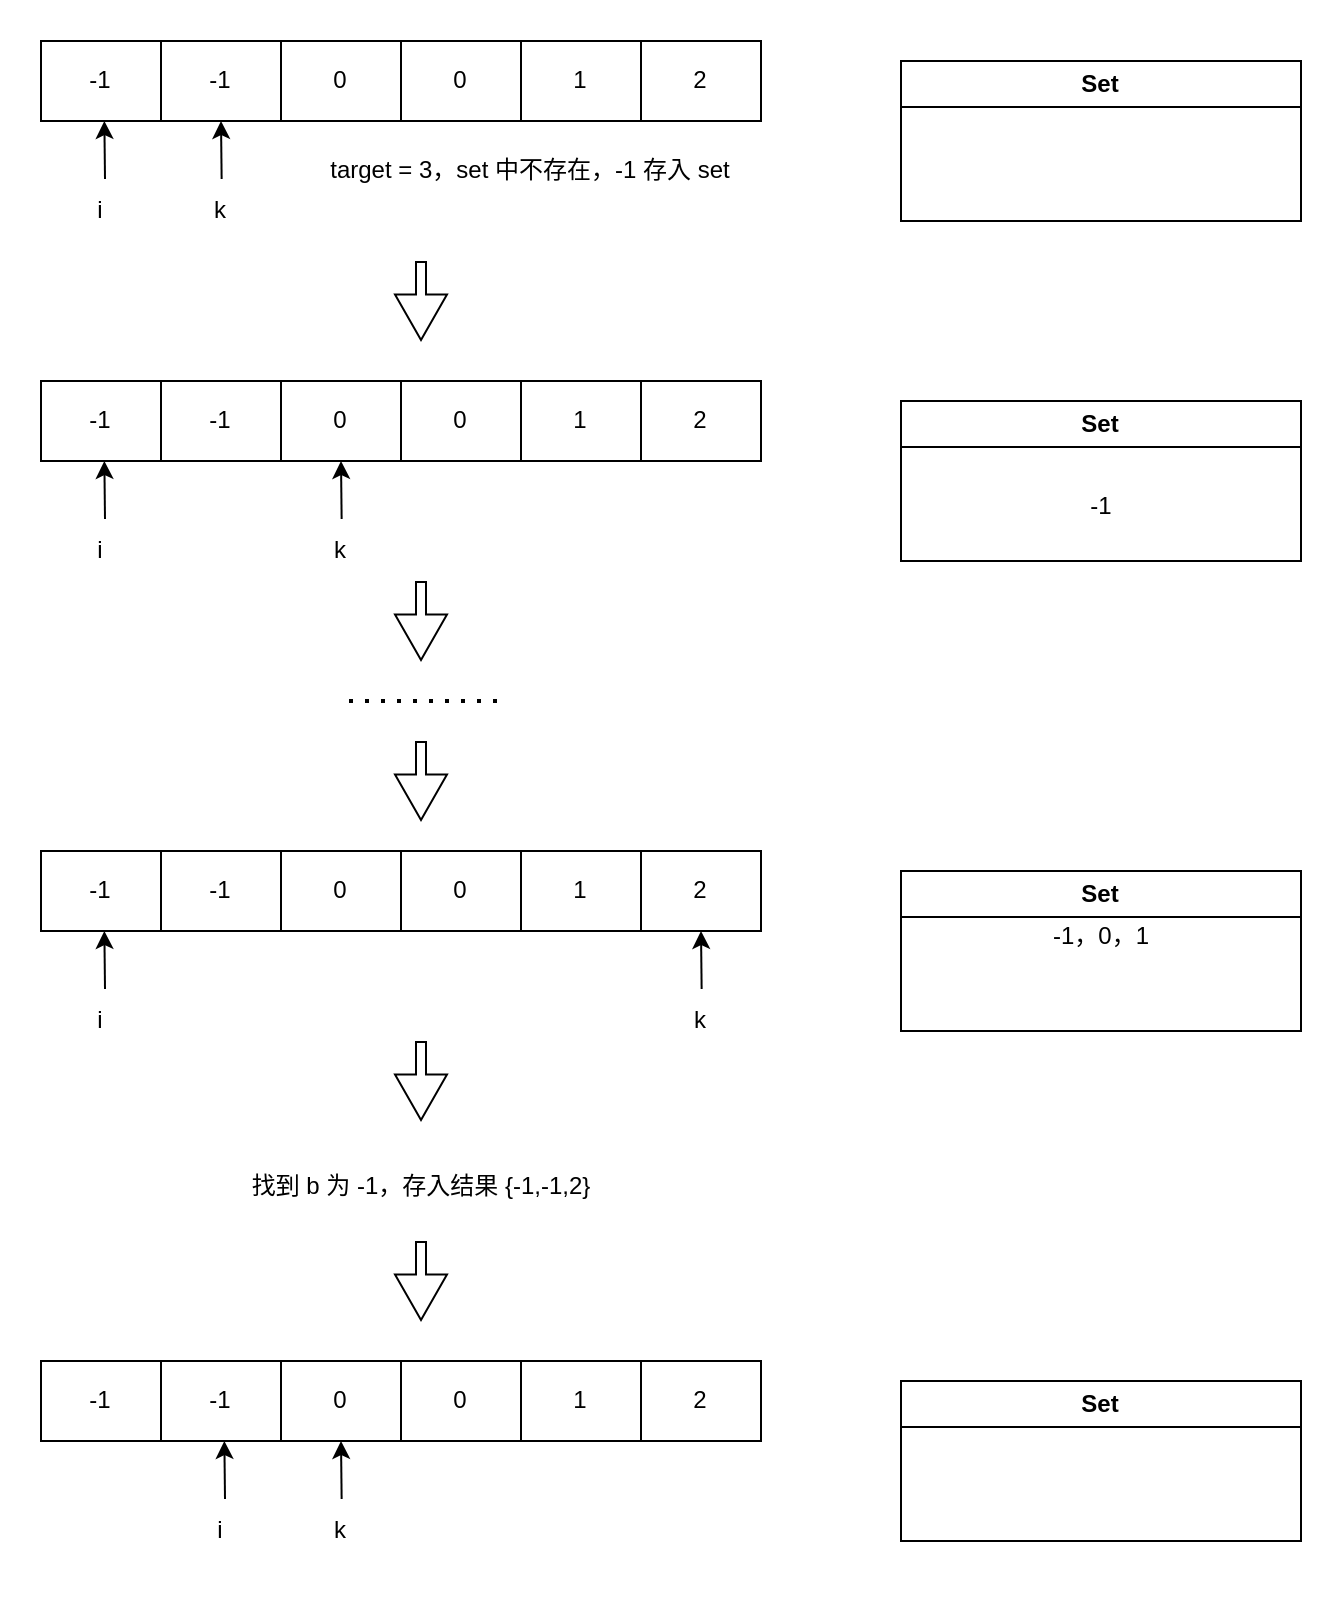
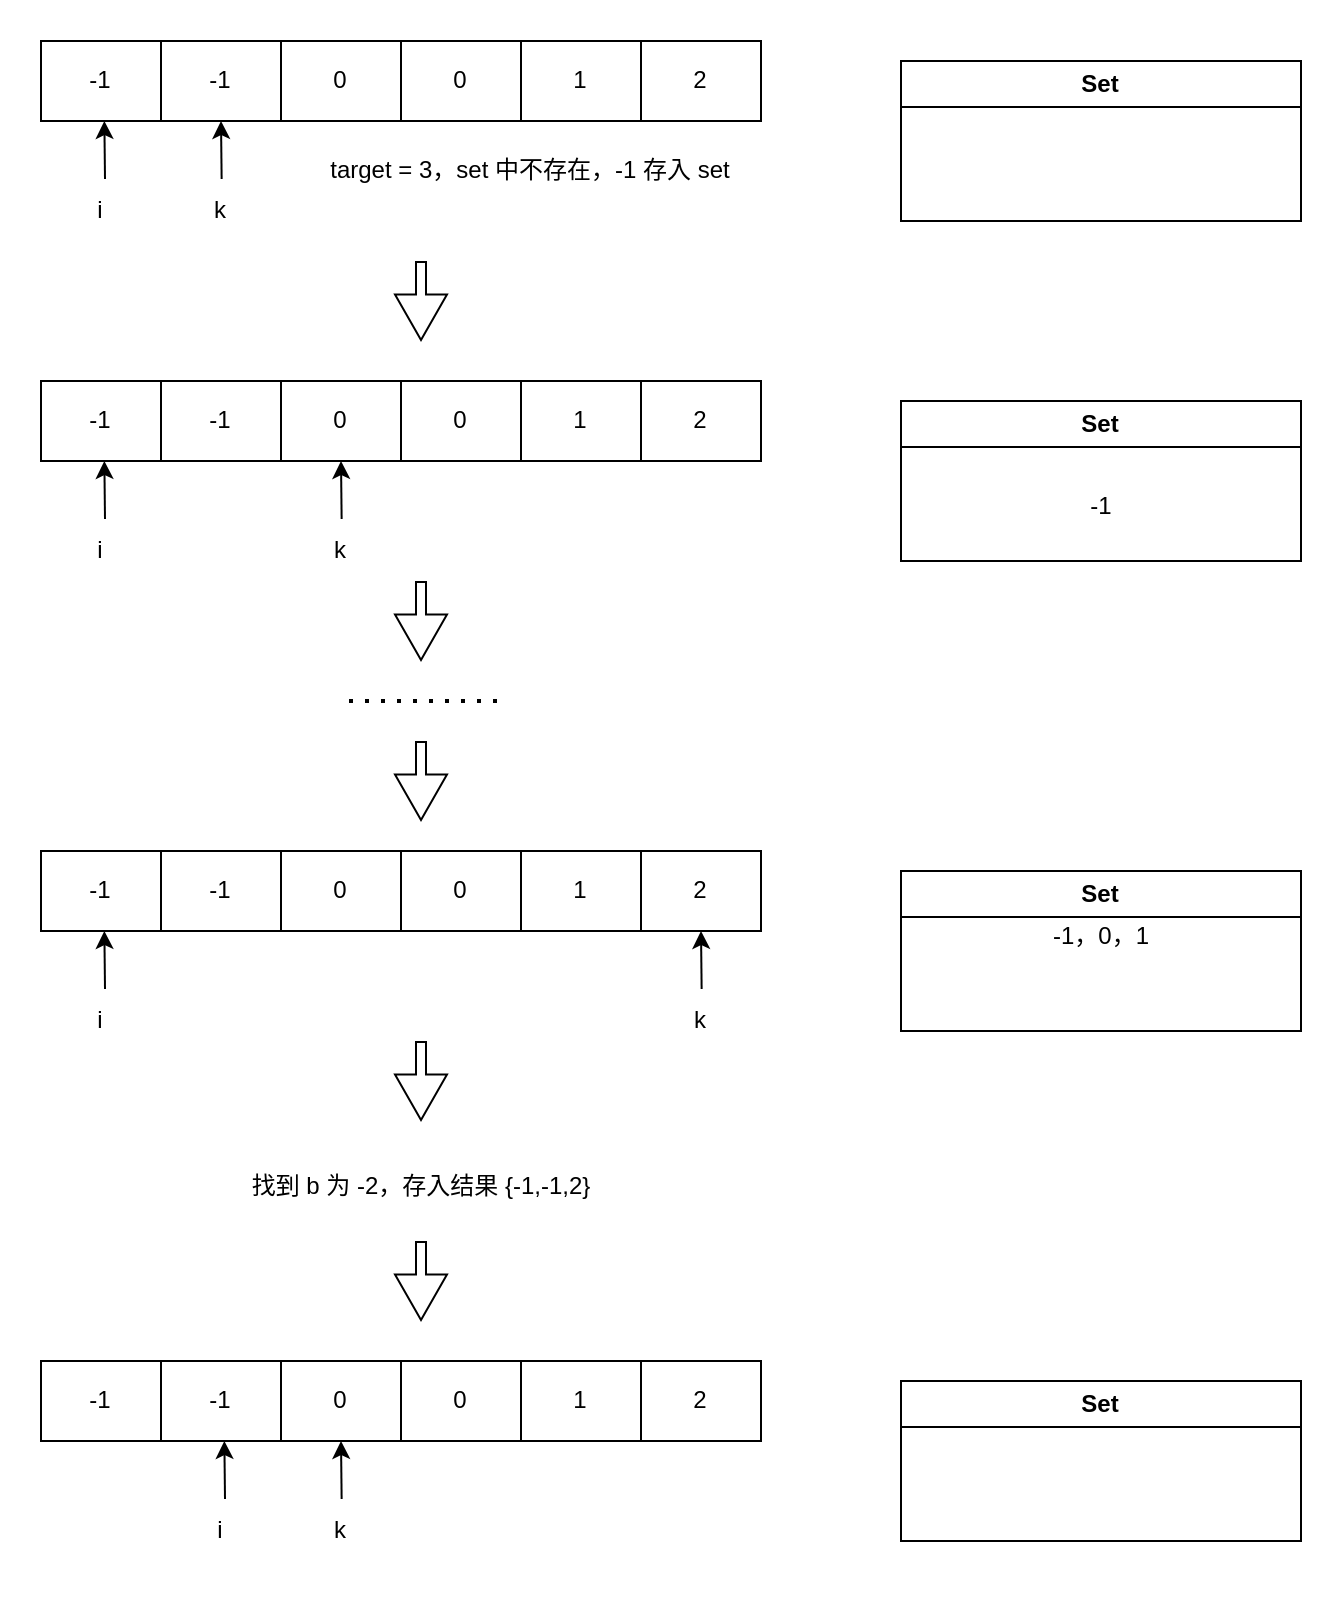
(422, 1187) -> (422, 1187)
